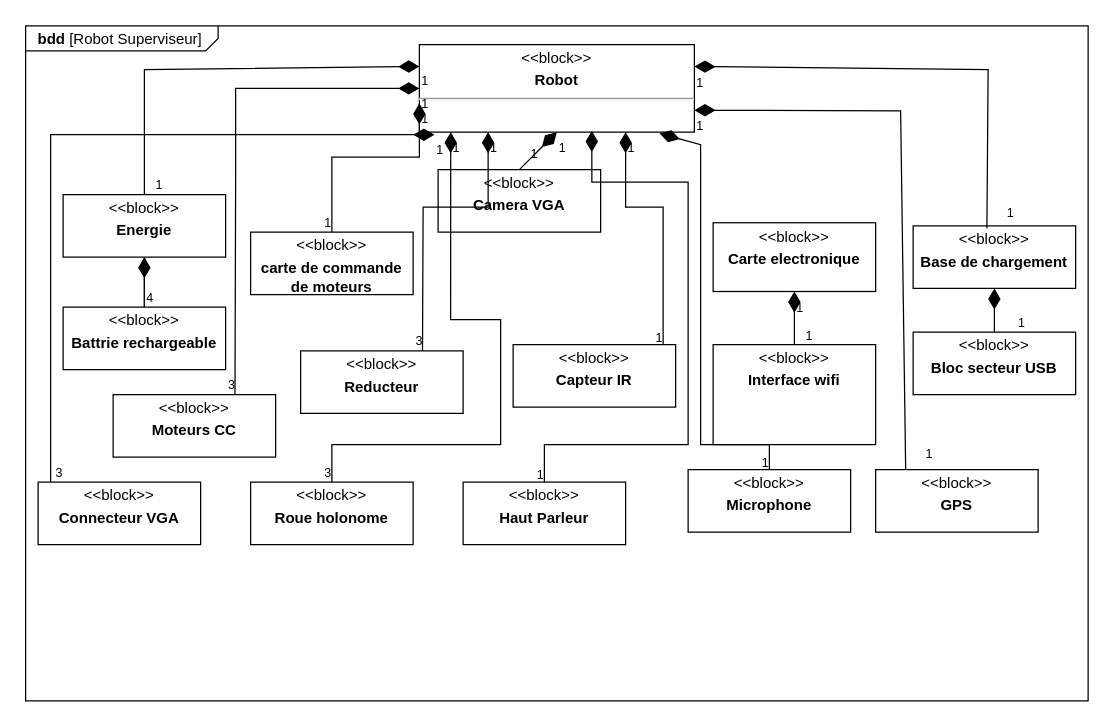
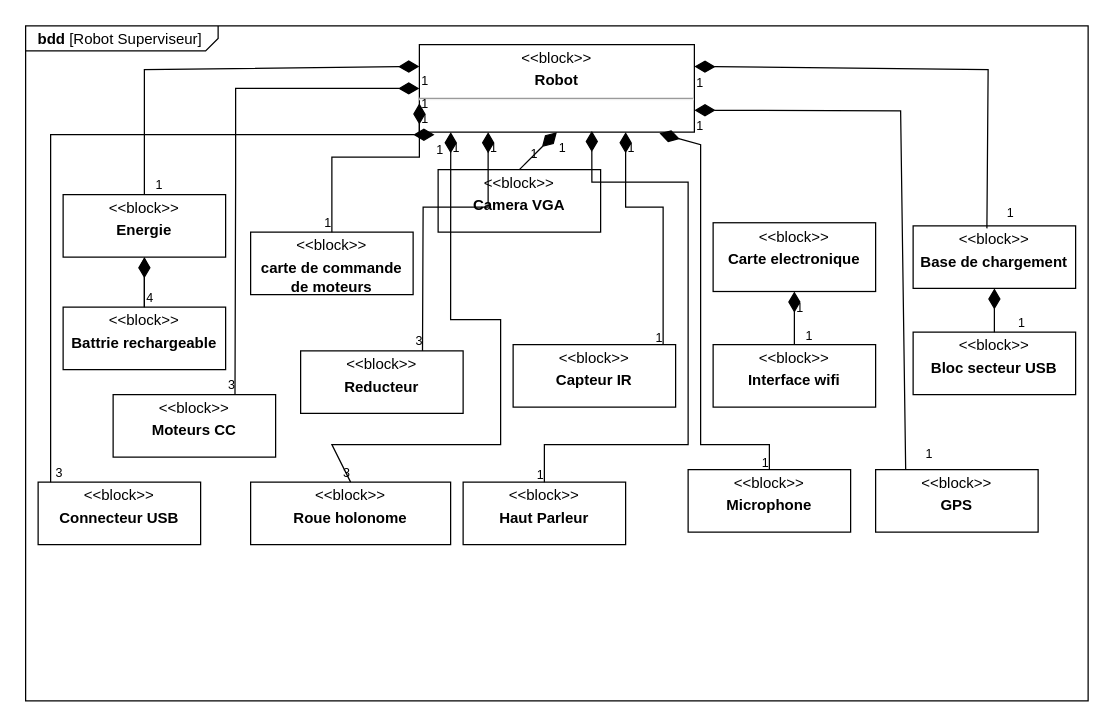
(794, 394) -> (794, 376)
(95, 500) -> (95, 500)
(332, 513) -> (351, 513)
